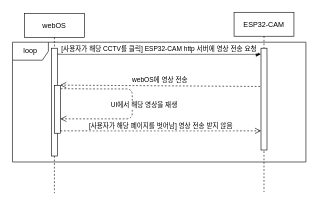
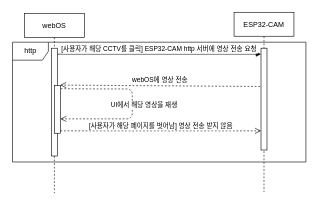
(30, 51) -> (30, 51)
